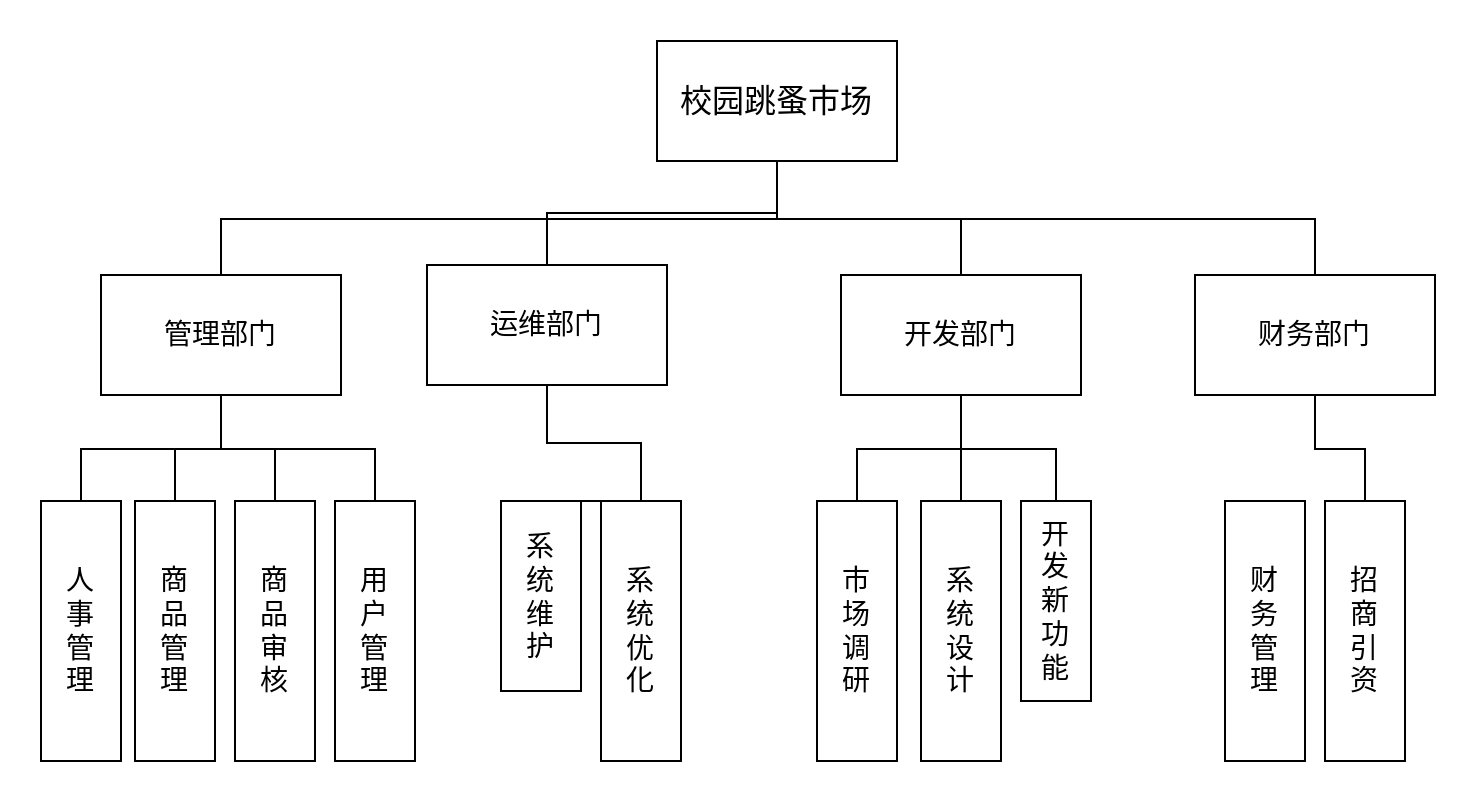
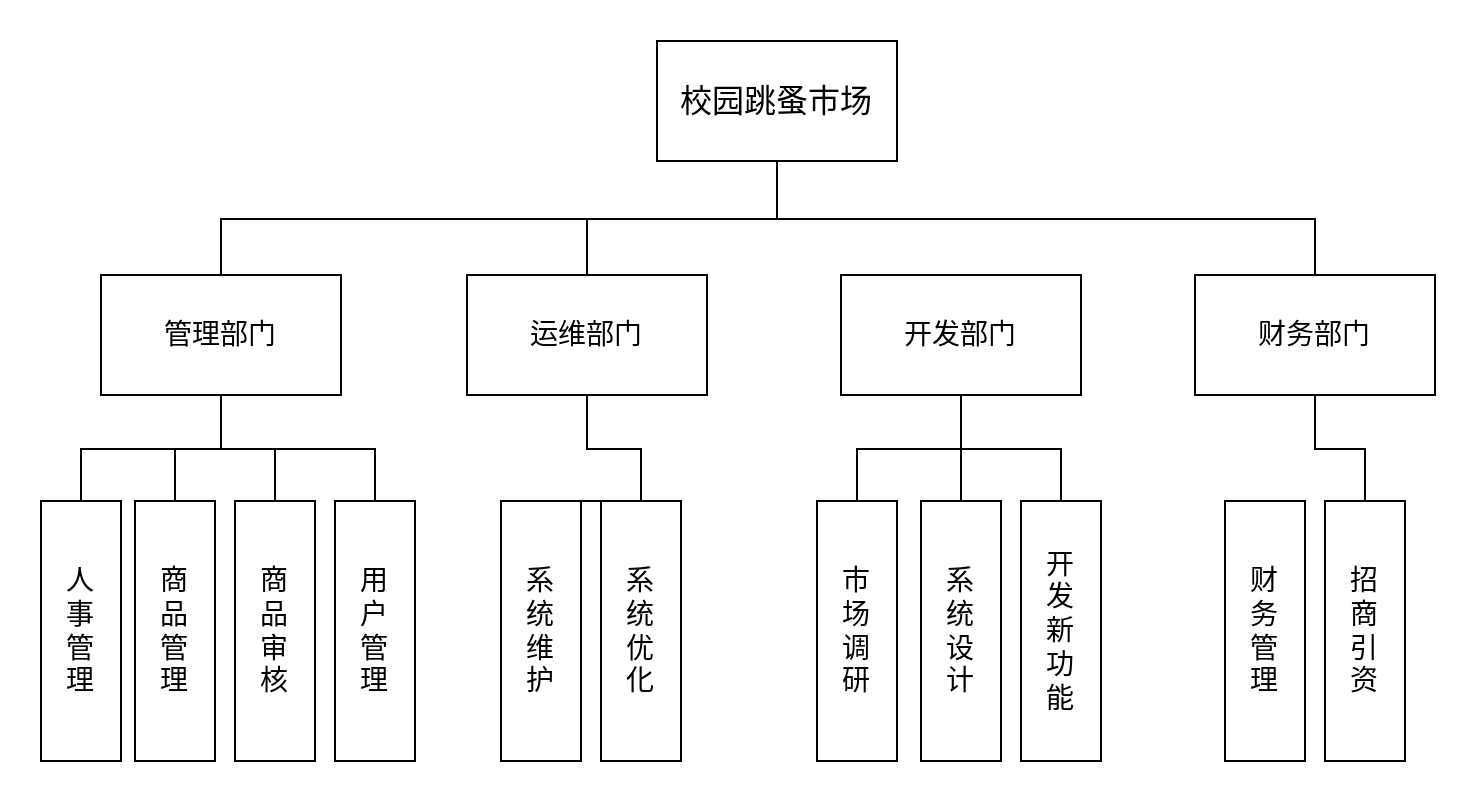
(961, 249) -> none
(547, 325) -> (587, 335)
(541, 596) -> (541, 631)
(1056, 601) -> (1061, 631)
